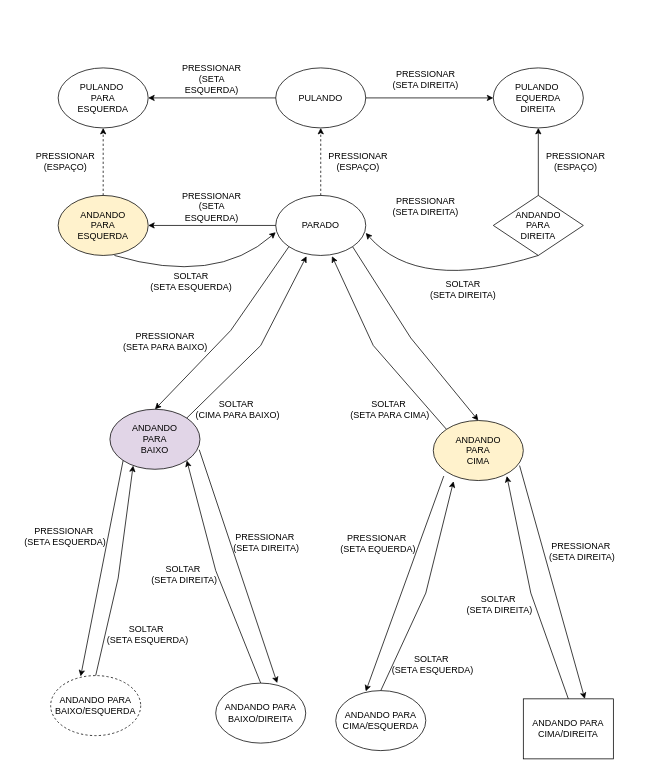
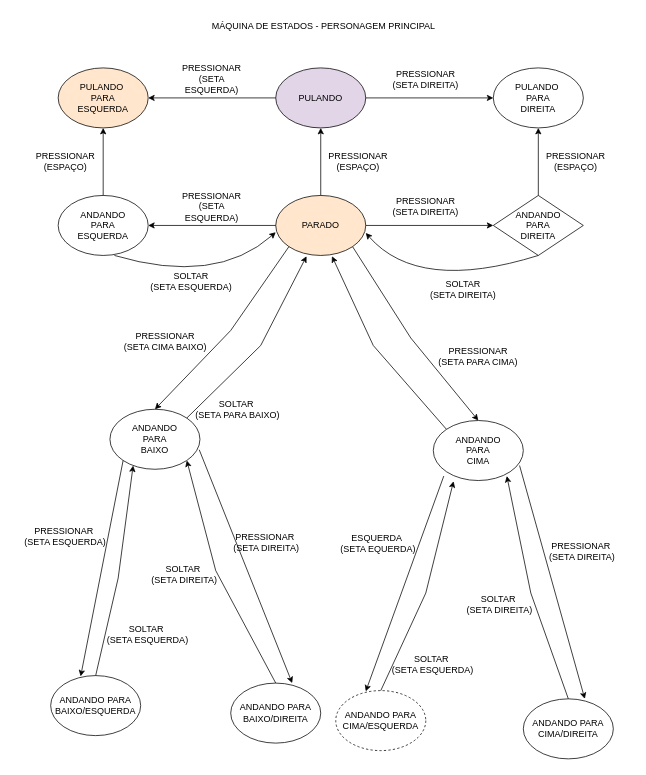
none -> (324, 27)
(103, 98) -> (103, 98)
(321, 98) -> (321, 98)
(538, 98) -> (538, 98)
(103, 164) -> (103, 164)
(321, 164) -> (321, 164)
(103, 225) -> (103, 225)
(321, 225) -> (321, 225)
none -> (427, 225)
(165, 342) -> (165, 342)
none -> (478, 357)
(238, 409) -> (238, 409)
(390, 409) -> none
(155, 439) -> (155, 439)
(478, 450) -> (478, 450)
(377, 543) -> (377, 543)
(96, 705) -> (96, 705)
(261, 713) -> (276, 713)
(381, 720) -> (381, 720)
(568, 729) -> (568, 729)
